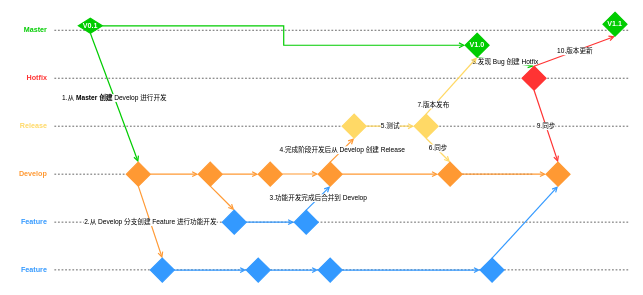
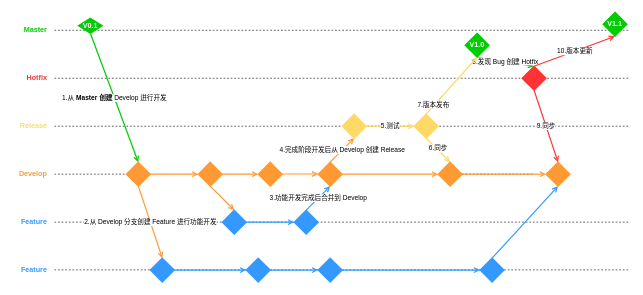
(284, 34) -> none
